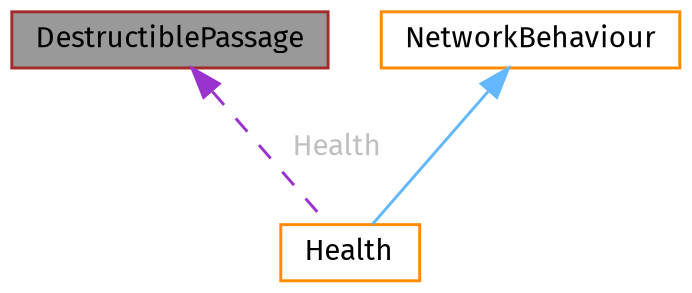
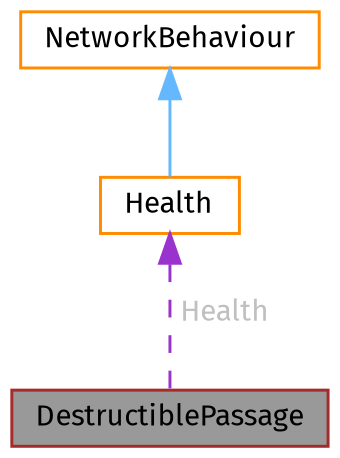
(270, 158) -> (170, 327)
